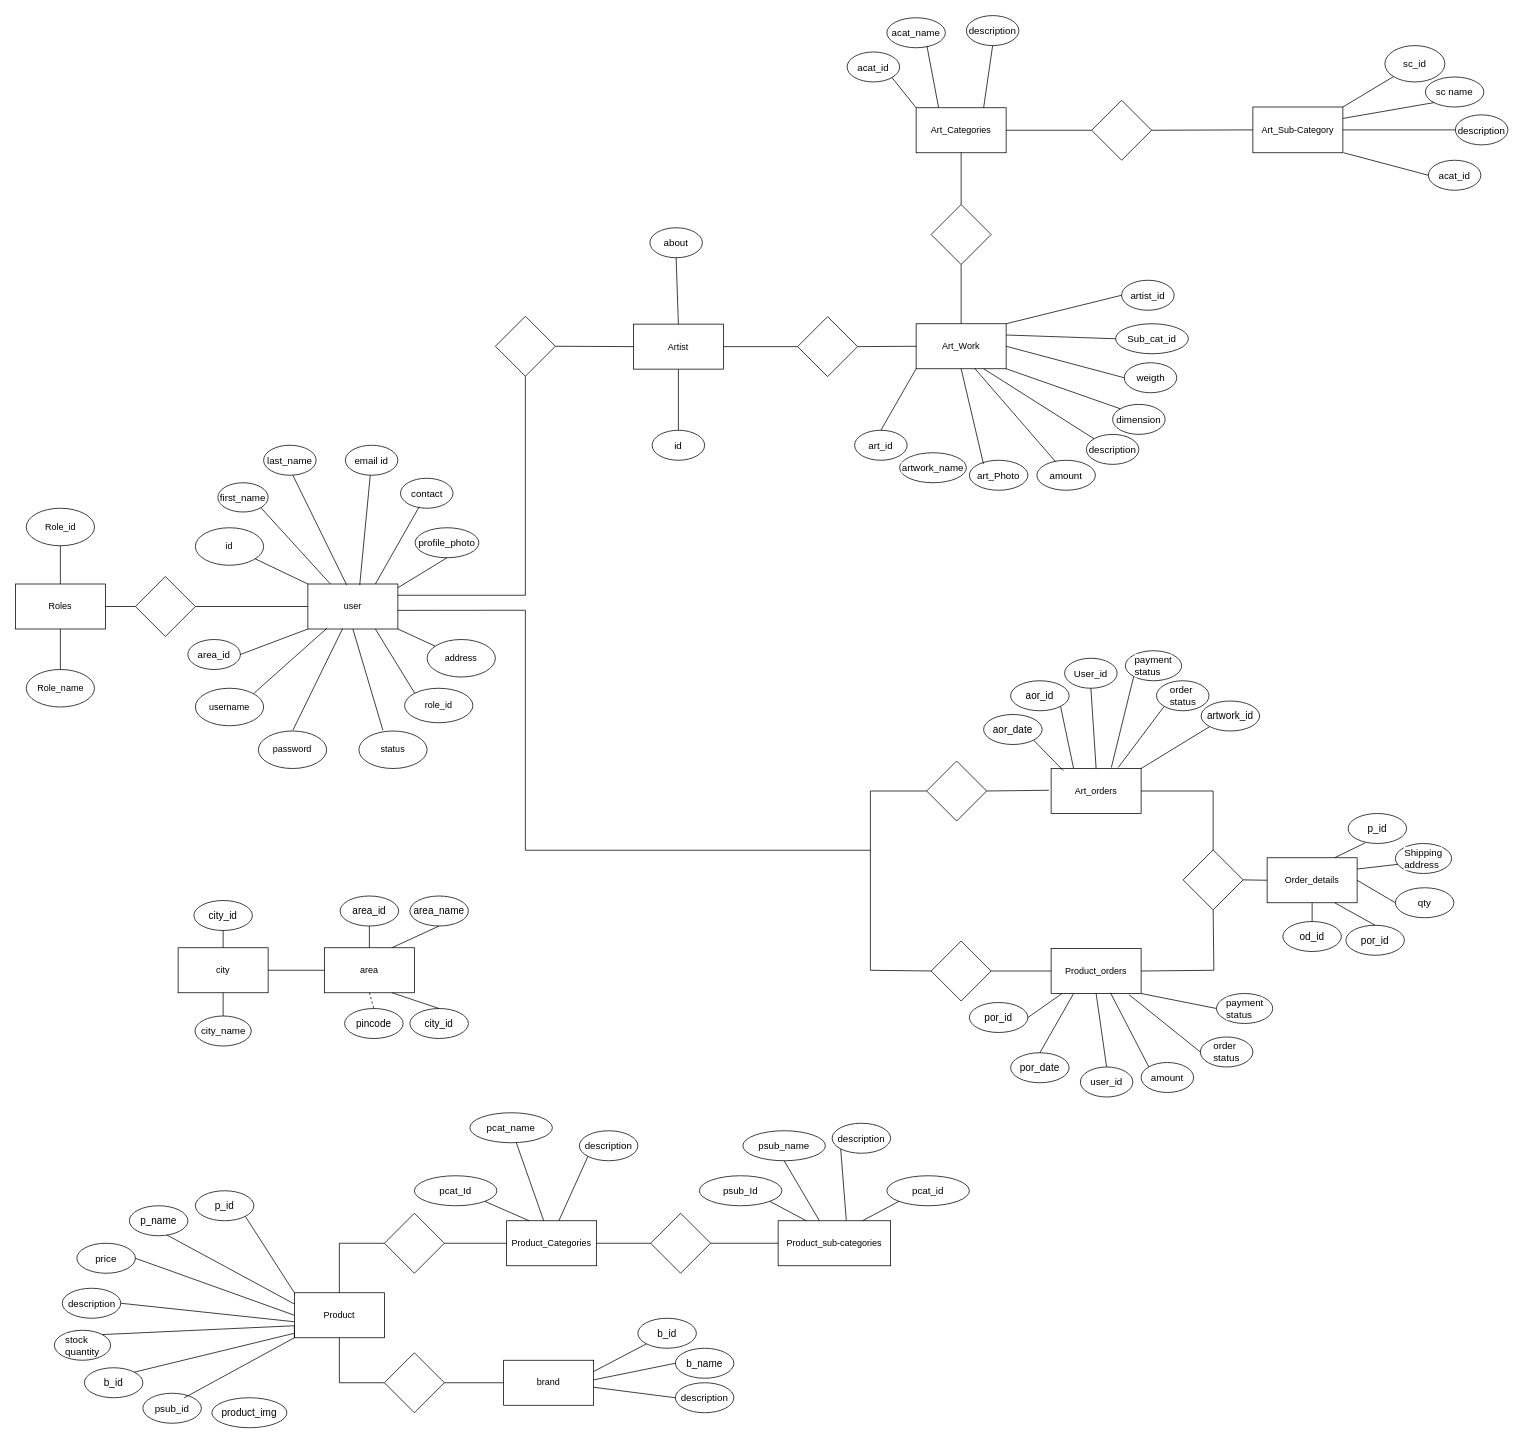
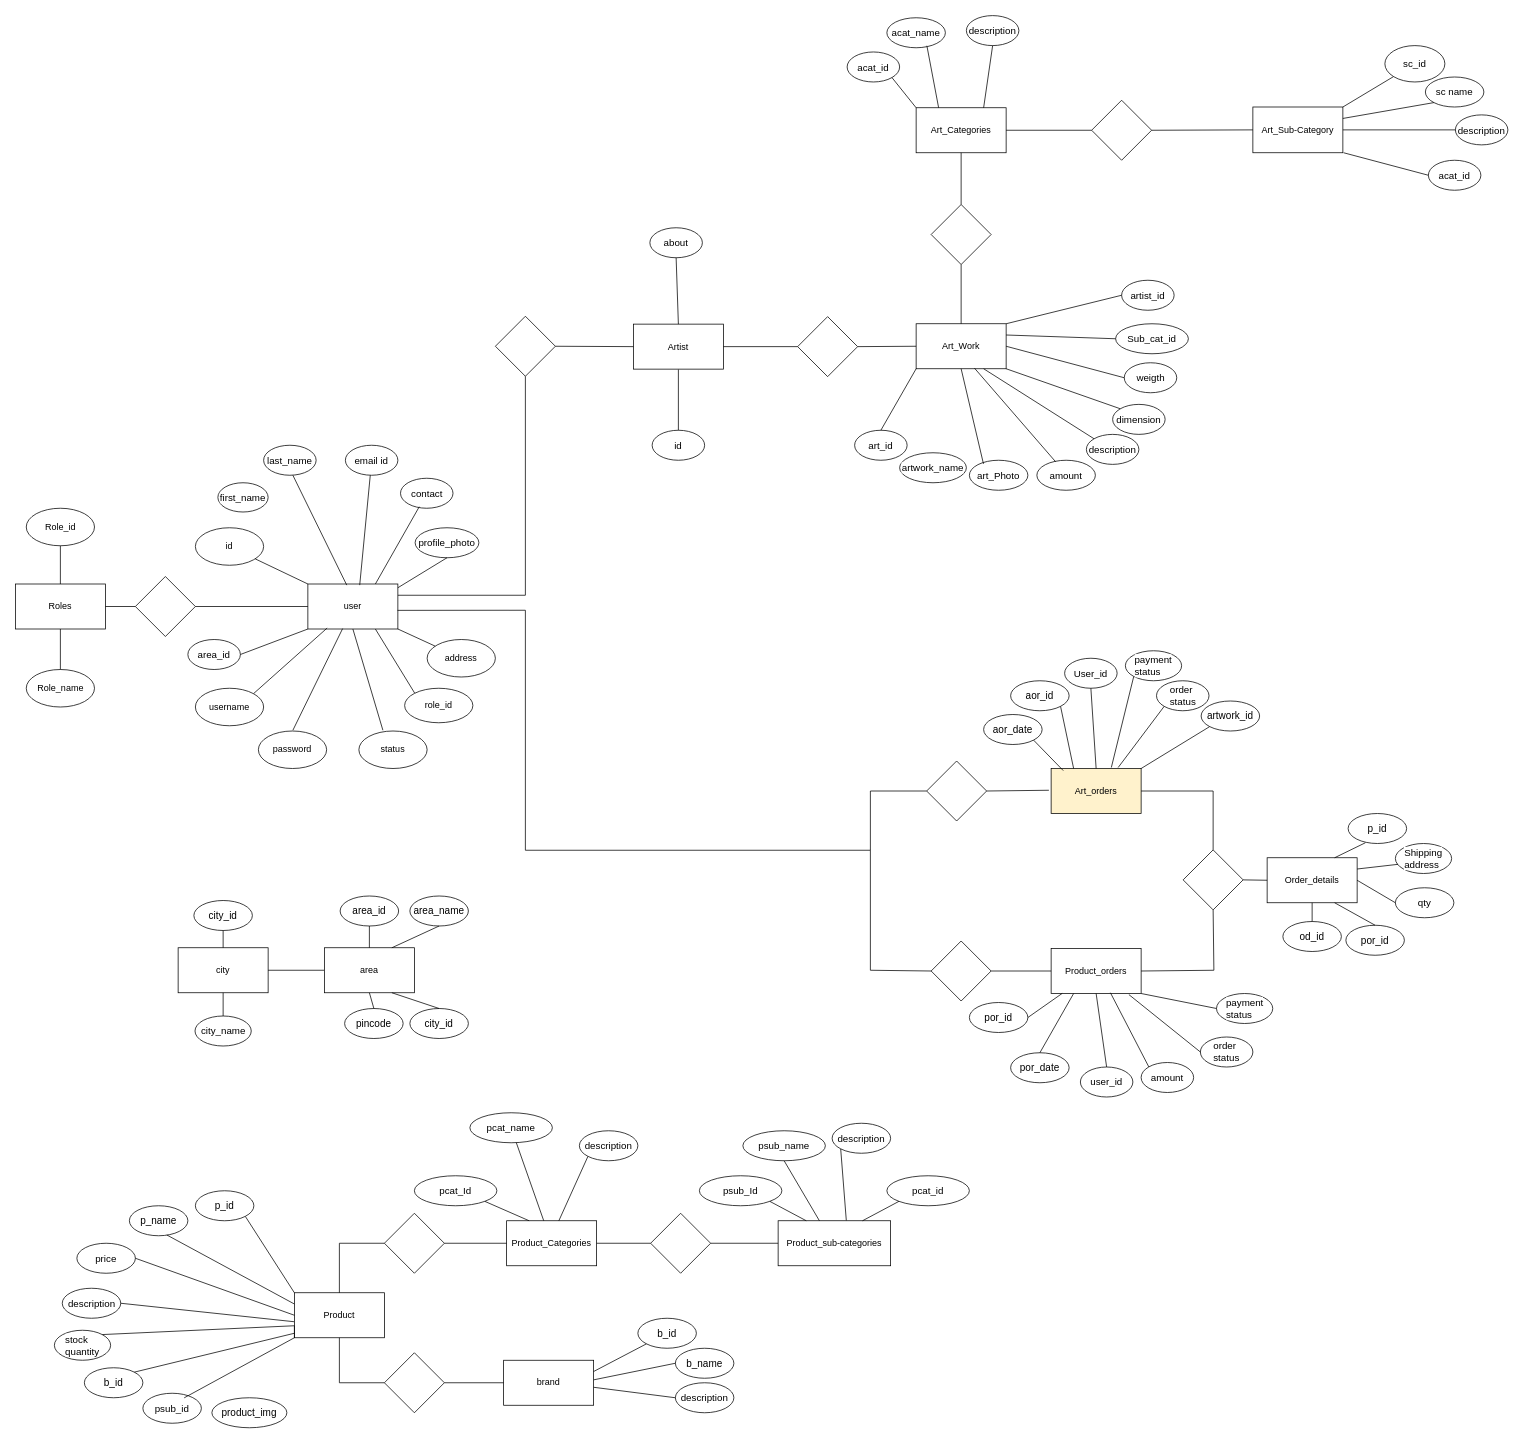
(296, 546) -> none
(1096, 791) -> (1096, 791)
(371, 1000) -> (371, 1000)
